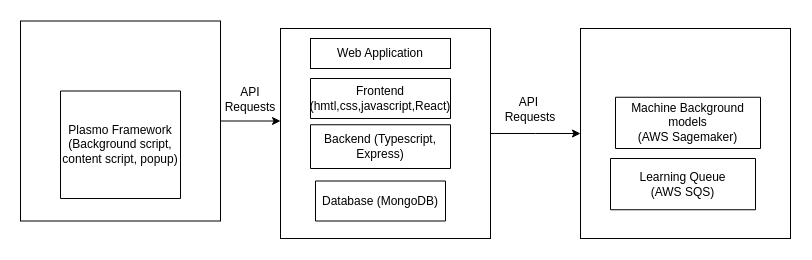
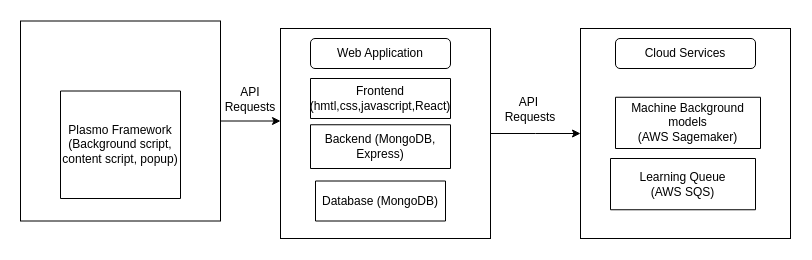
(381, 54) -> (381, 54)
none -> (686, 54)
(381, 147) -> (381, 147)
